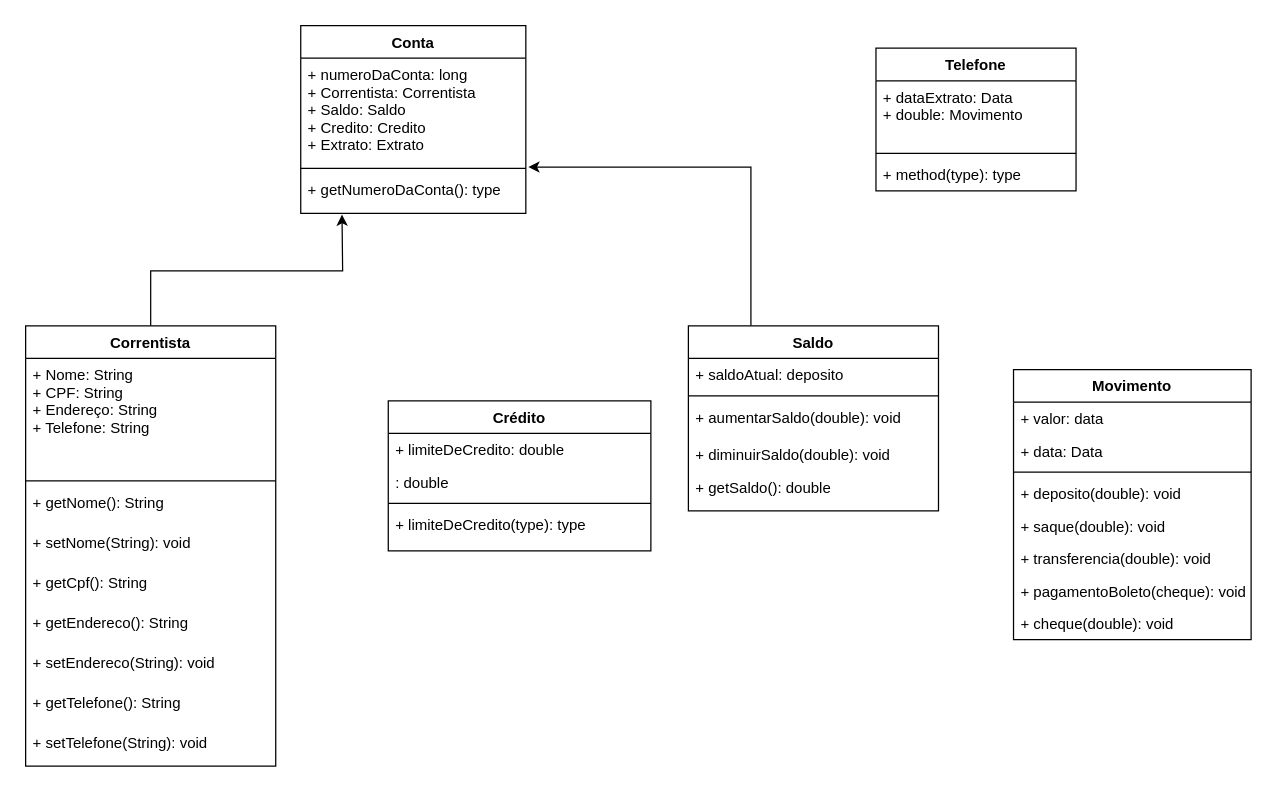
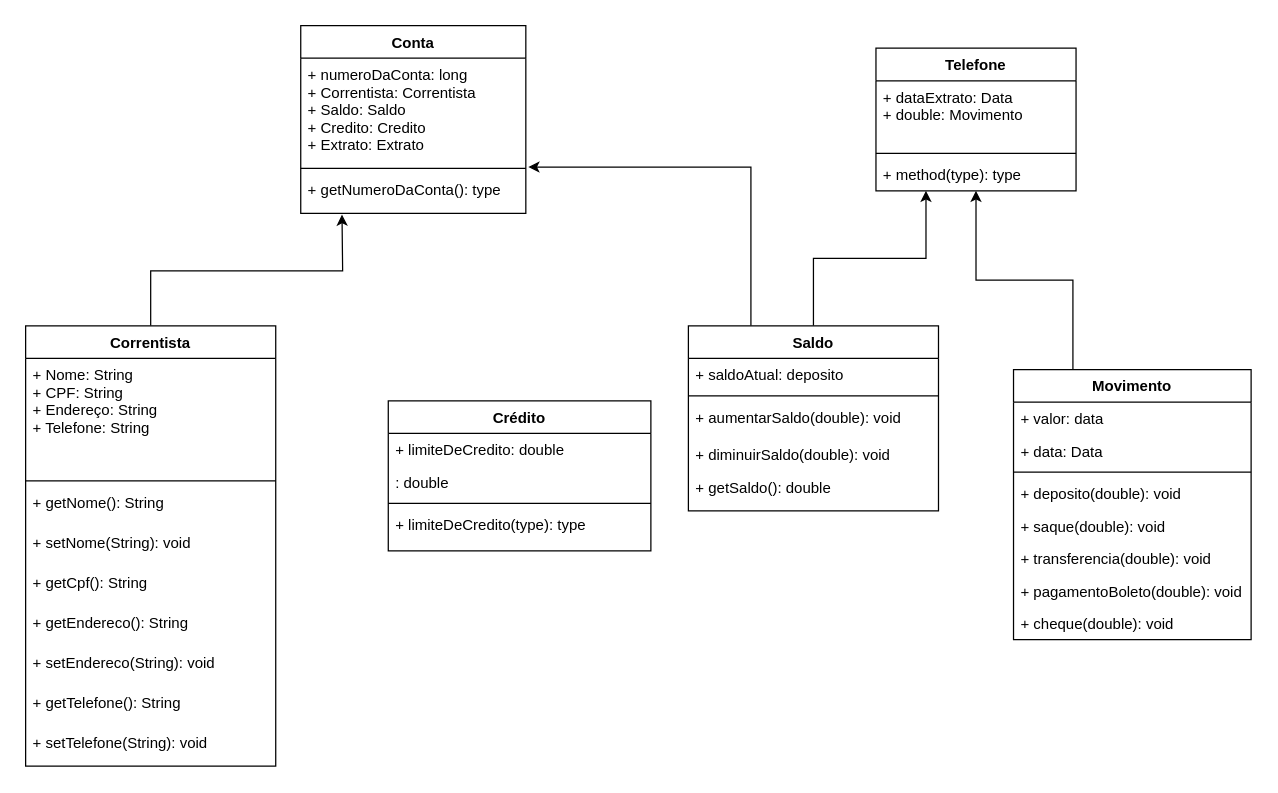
none -> (865, 258)
none -> (1028, 280)
(1140, 591) -> (1139, 591)
